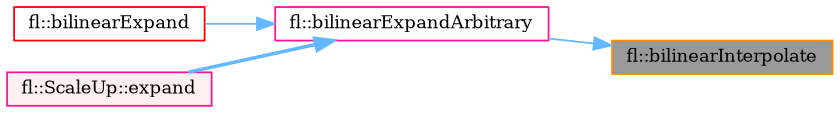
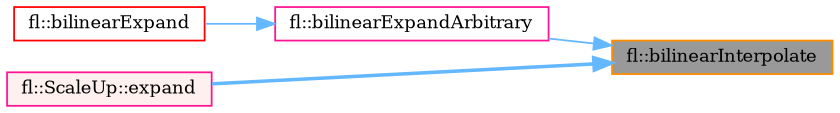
(252, 58) -> (403, 74)
